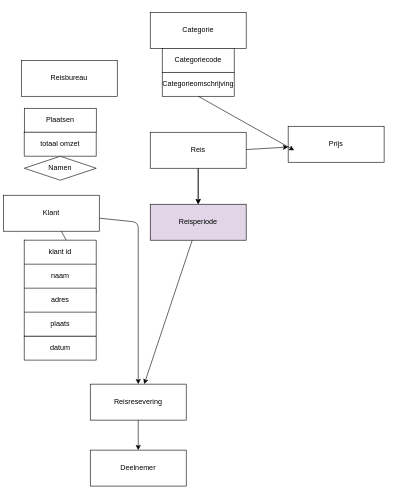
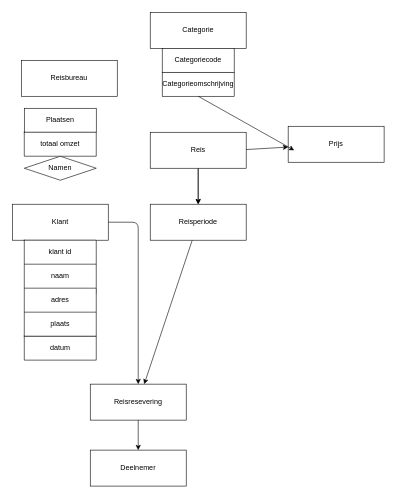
(51, 213) -> (60, 222)
(198, 222) -> (198, 222)
